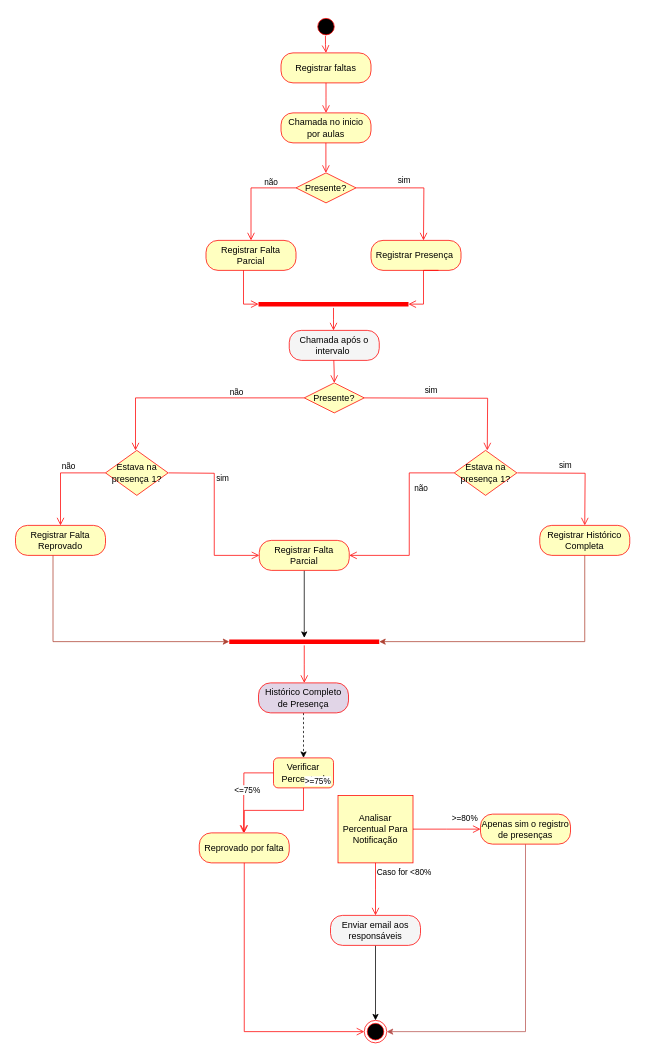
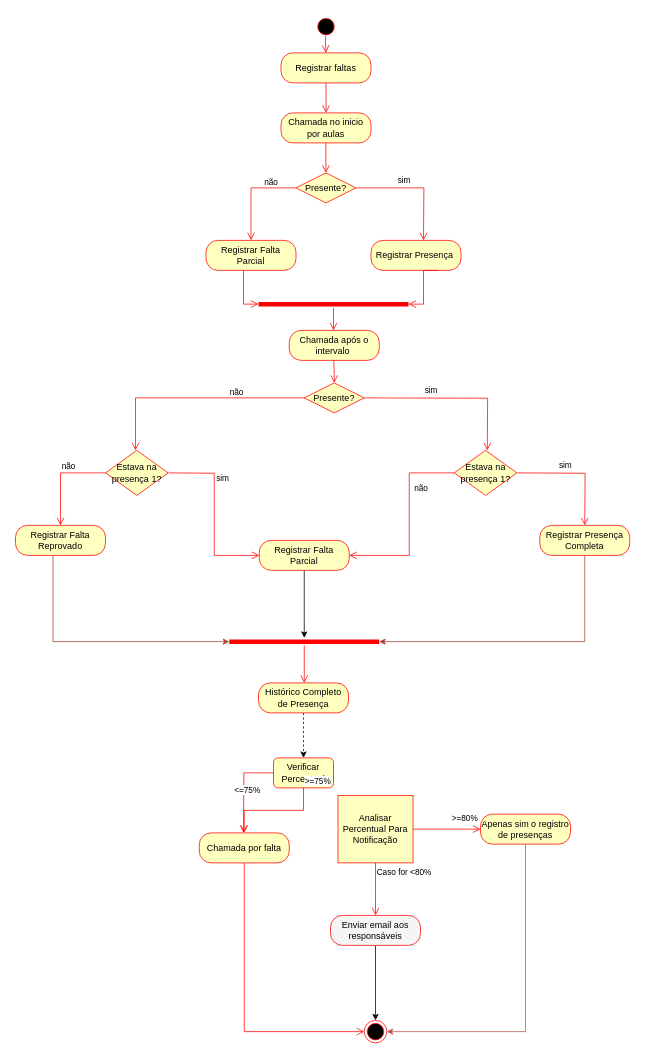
(334, 345) -> (334, 345)
(585, 540) -> (585, 540)
(303, 698) -> (303, 698)
(244, 848) -> (244, 848)
